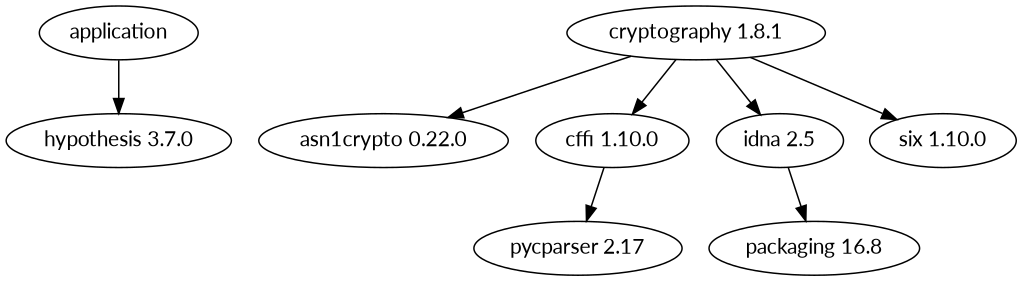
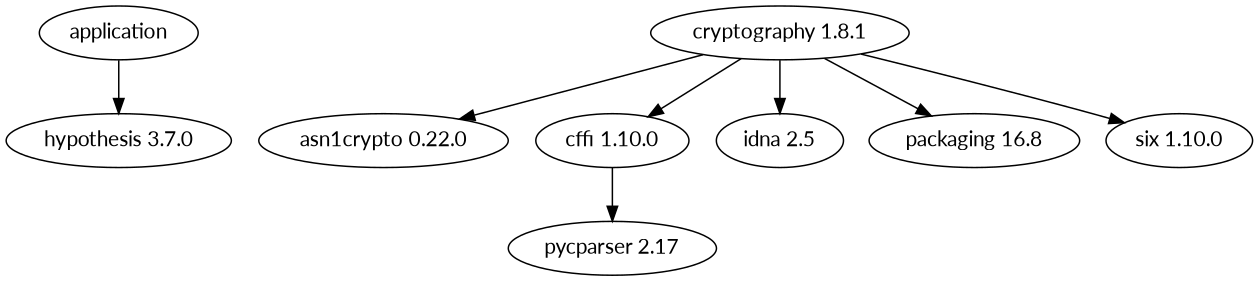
(795, 187) -> (871, 84)
